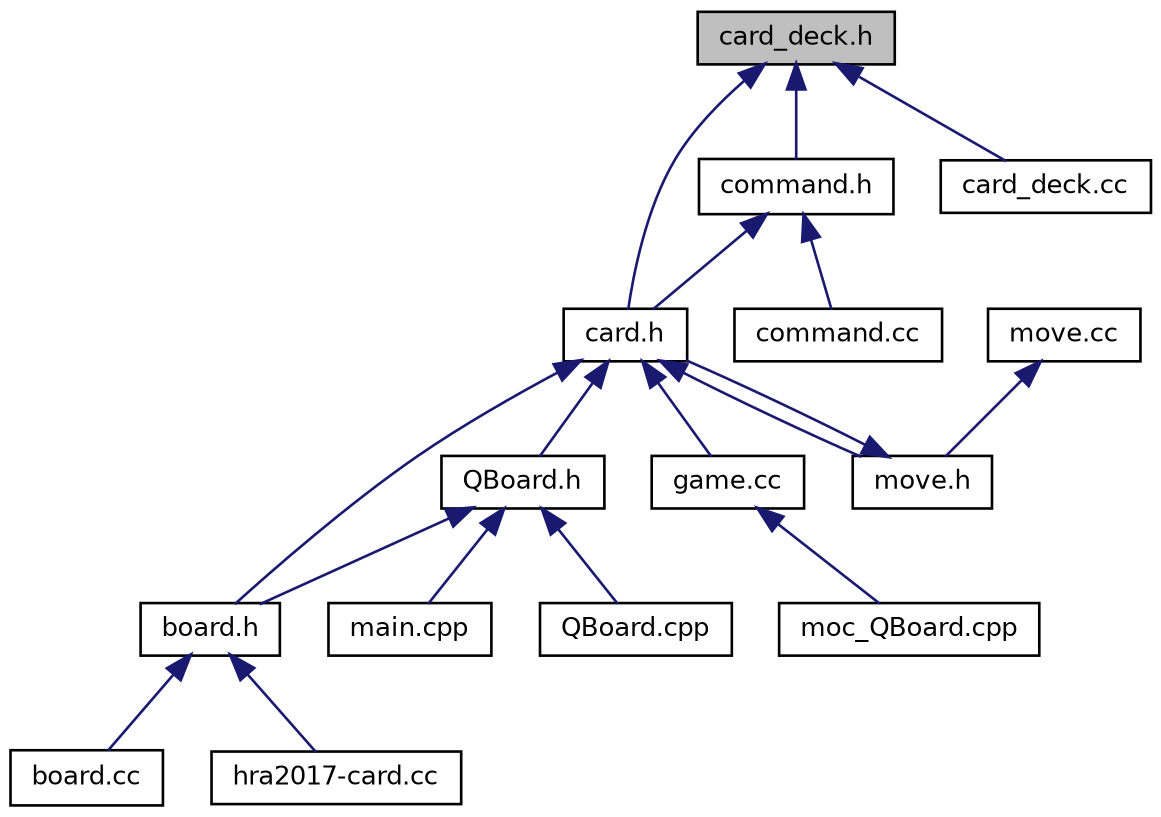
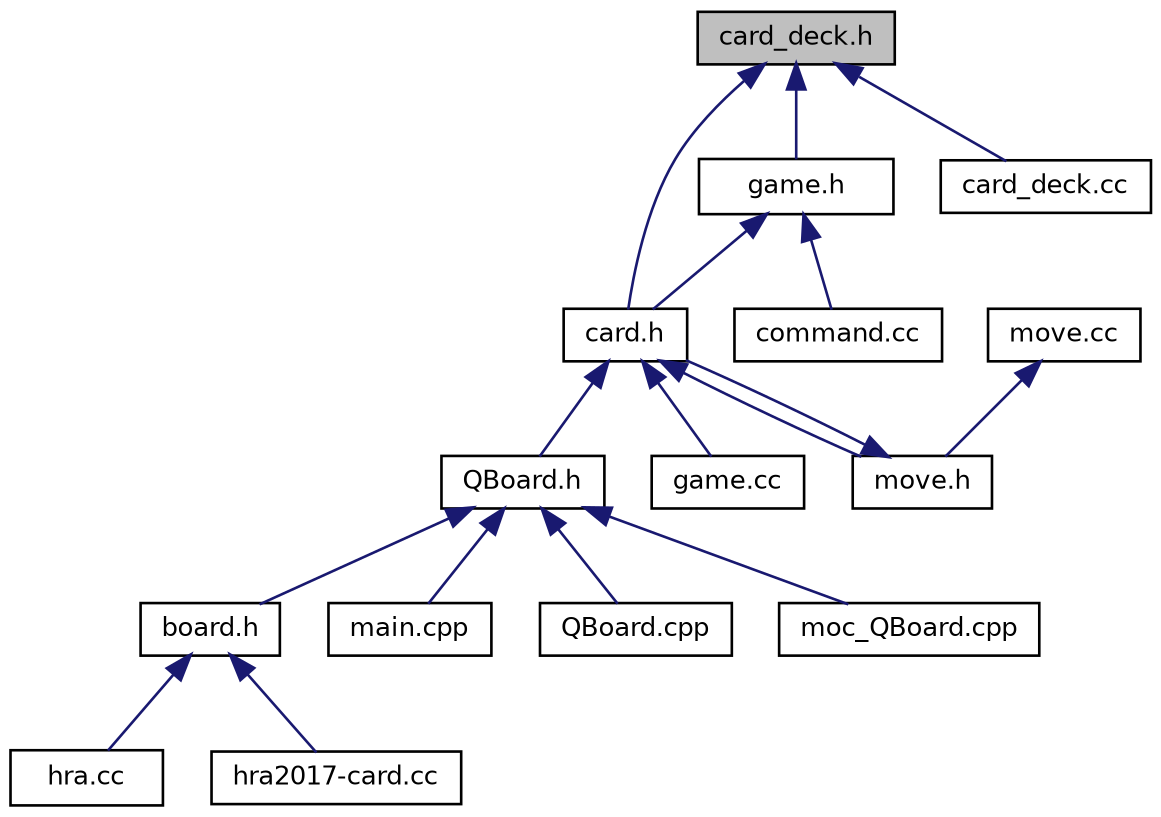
(796, 187) -> (796, 187)
(388, 477) -> none
(829, 564) -> (729, 560)
(87, 778) -> (87, 778)
